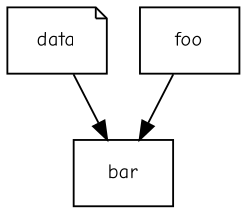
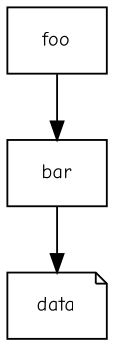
(86, 99) -> (57, 230)
